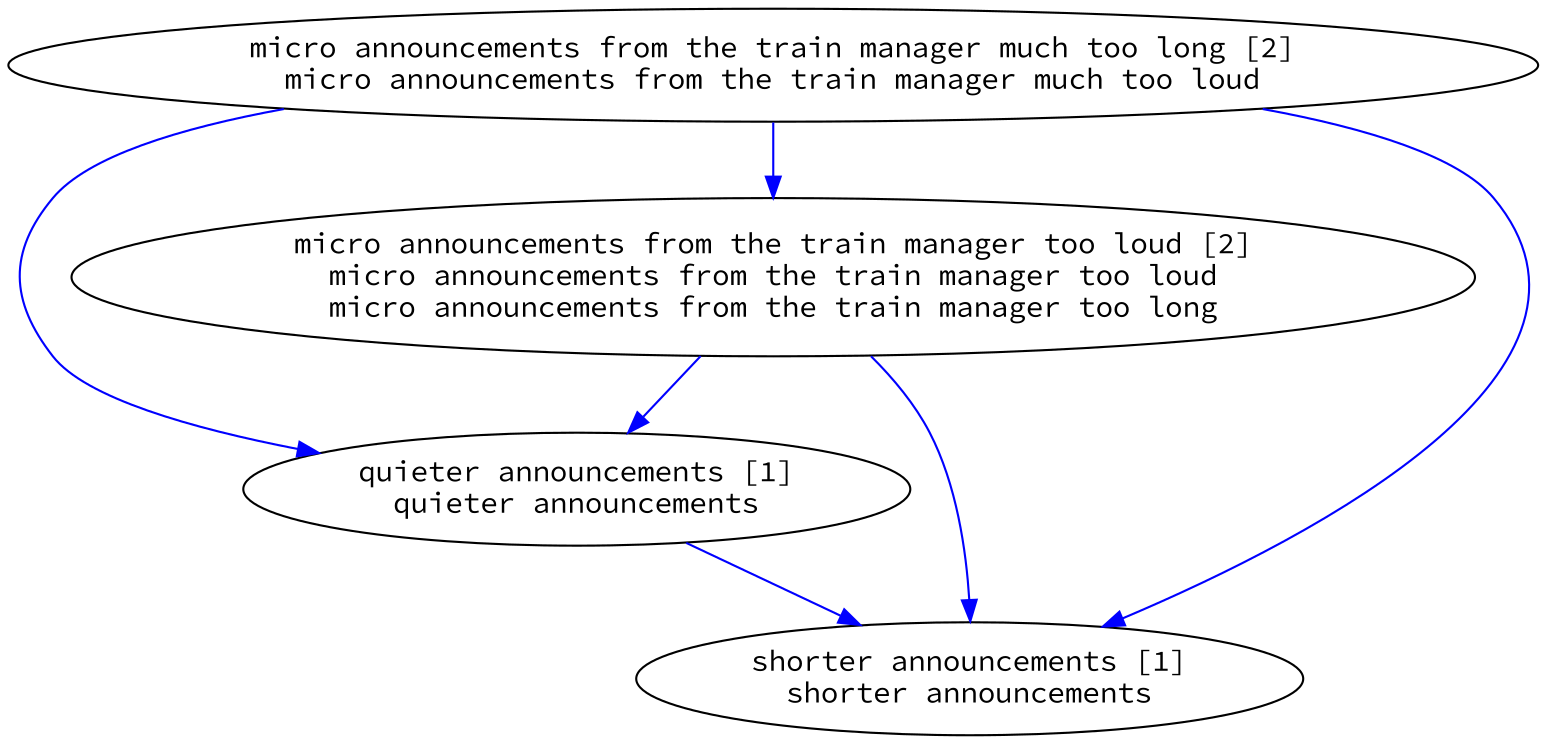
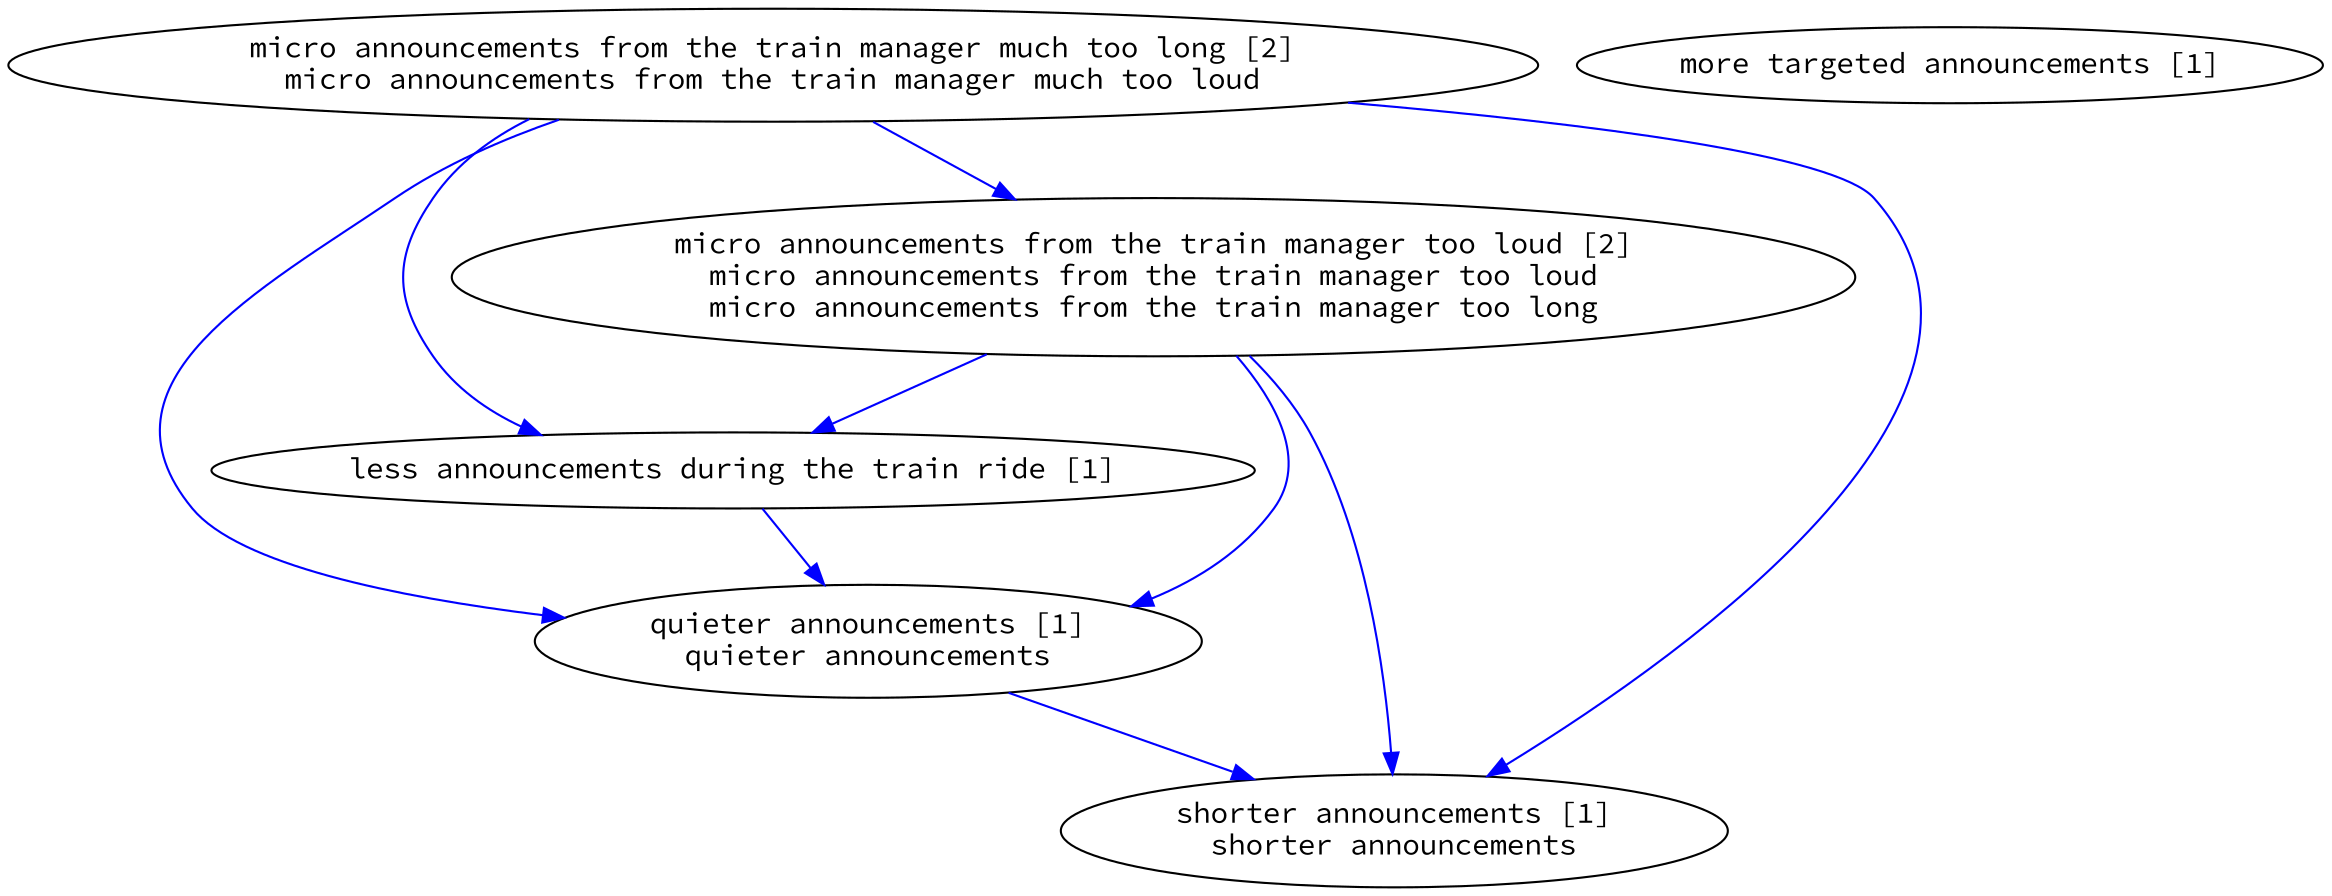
none -> (1950, 65)
none -> (733, 470)
